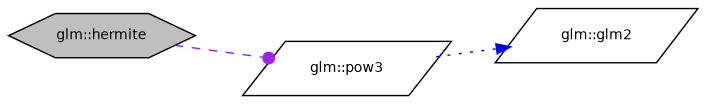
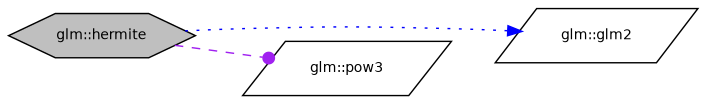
(466, 53) -> (346, 27)
